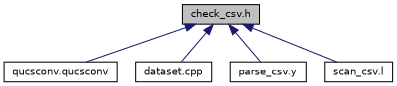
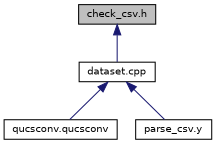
(136, 45) -> (85, 104)
(248, 47) -> (149, 104)
(359, 72) -> none
